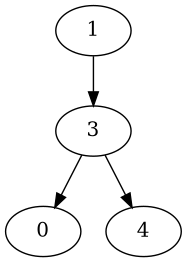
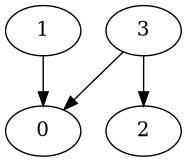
(93, 74) -> (43, 74)
(144, 231) -> (144, 131)
